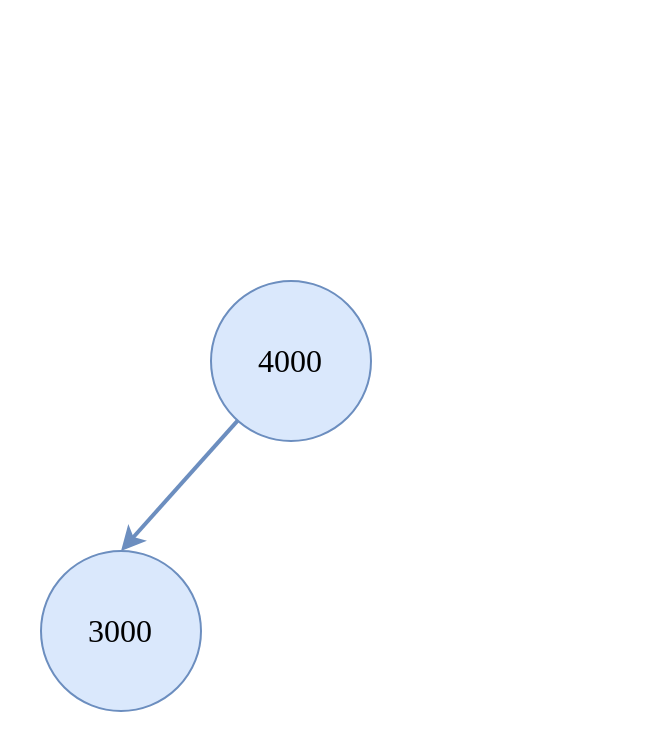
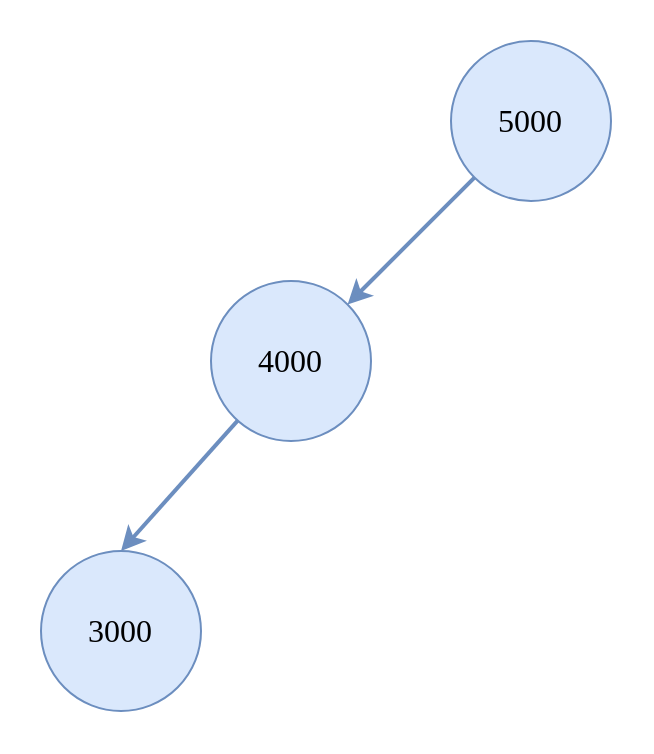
none -> (531, 121)
none -> (417, 235)
